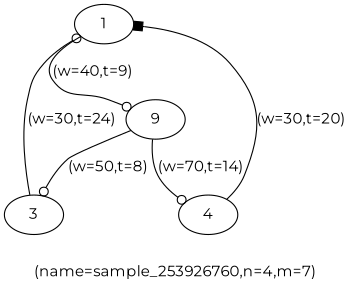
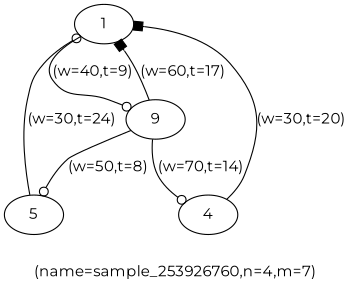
none -> (138, 75)
(34, 215) -> (34, 215)
